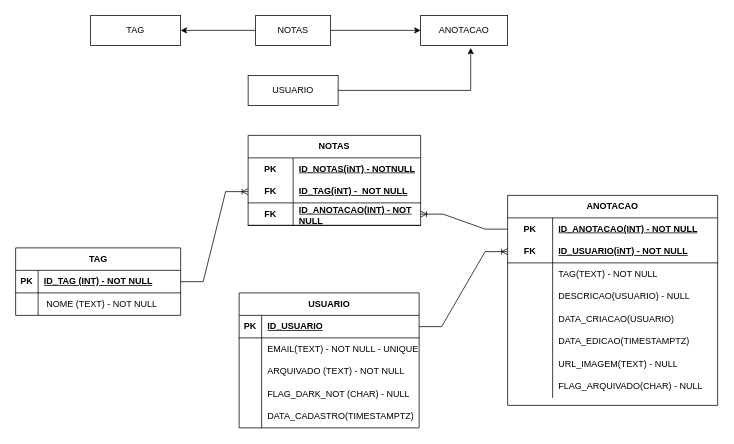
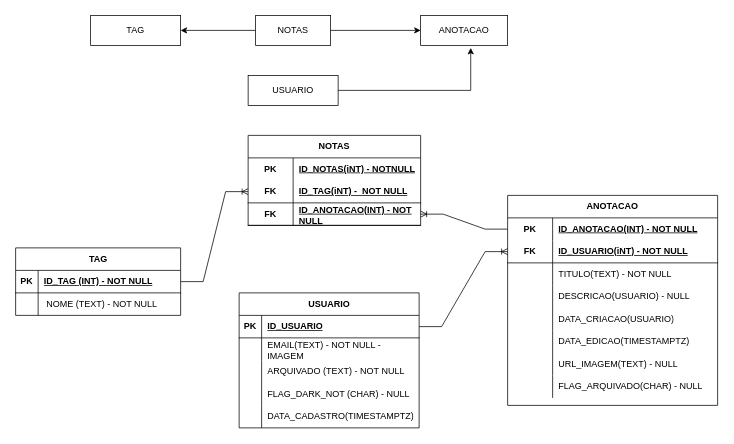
(605, 274) -> (613, 274)
(340, 349) -> (340, 349)
